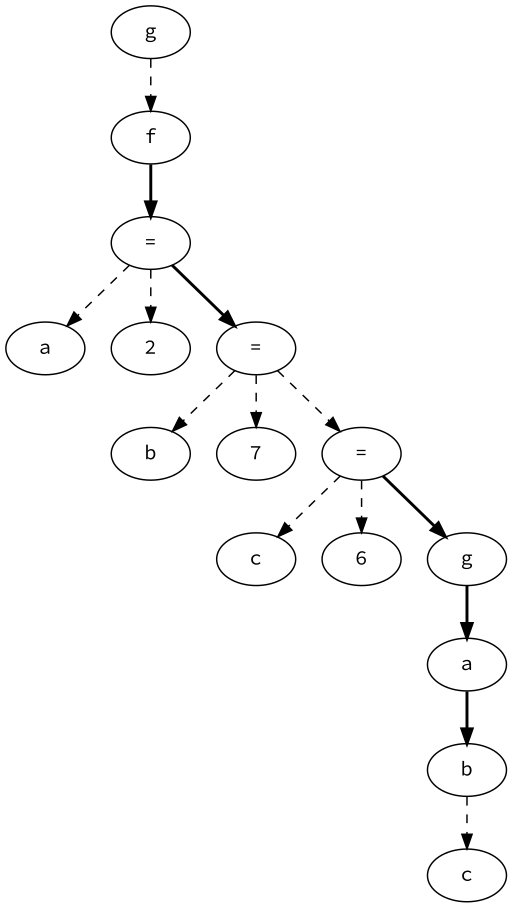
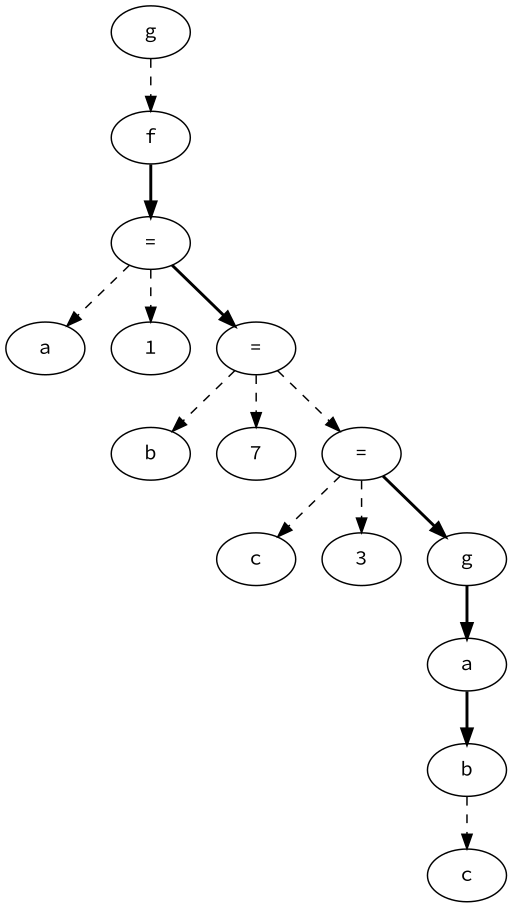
(151, 348) -> (151, 348)
(362, 559) -> (362, 559)
